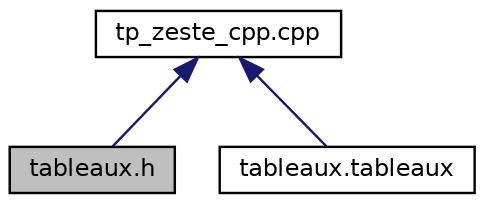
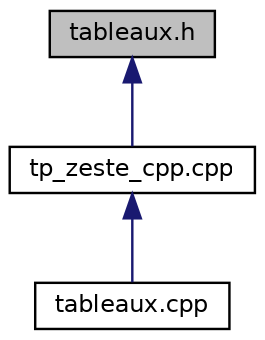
(147, 111) -> (132, 115)
(347, 170) -> (132, 306)
